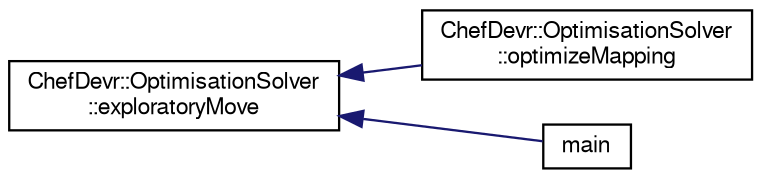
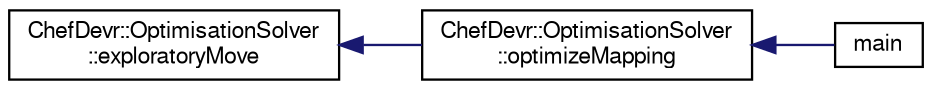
(453, 130) -> (805, 45)
